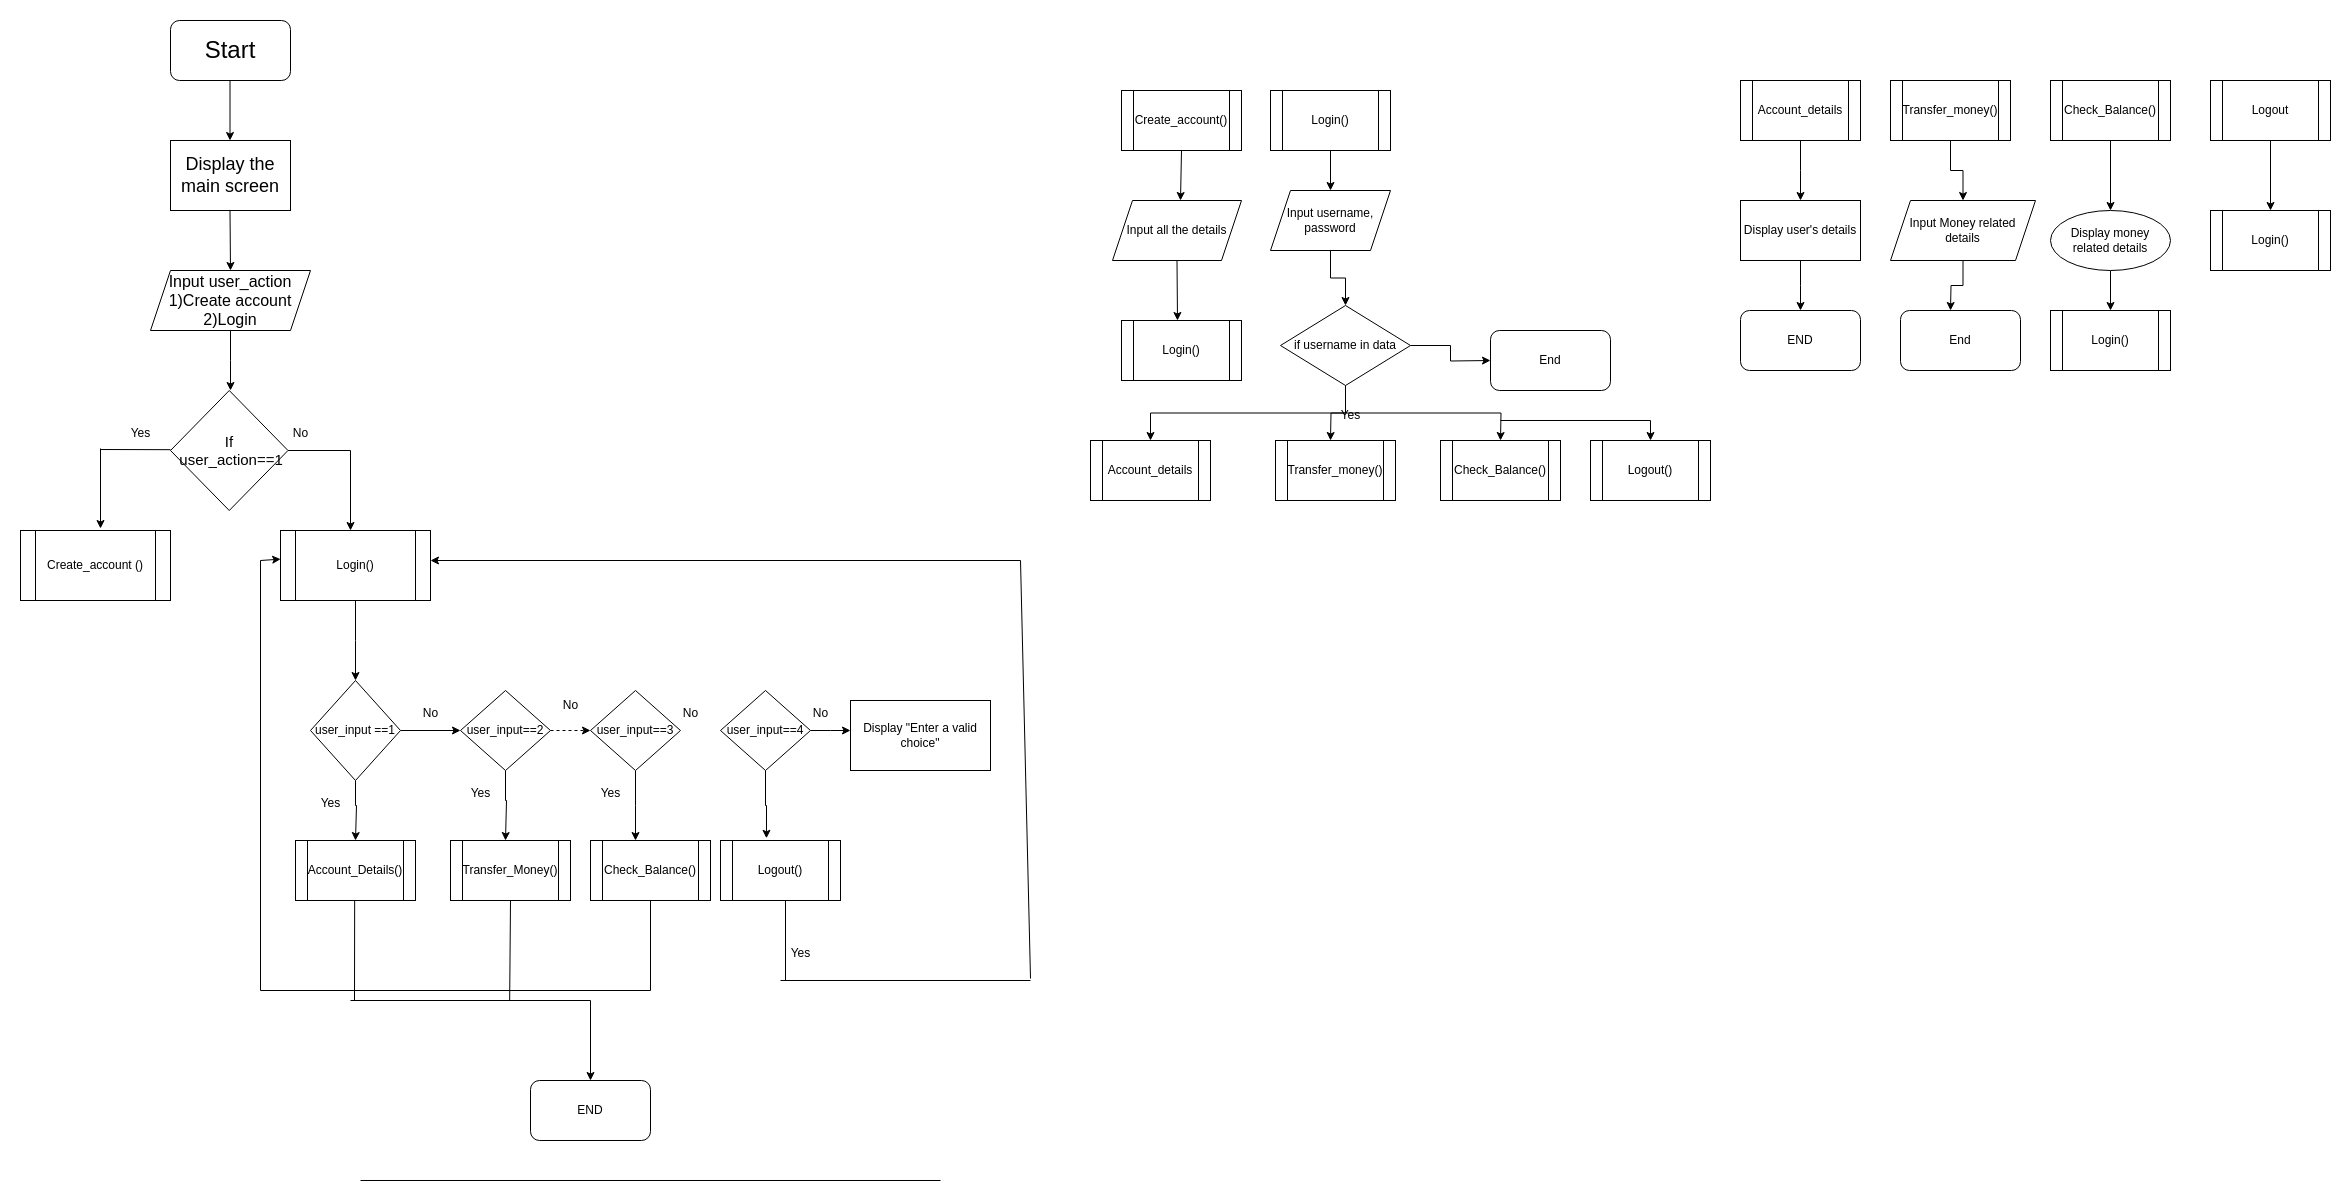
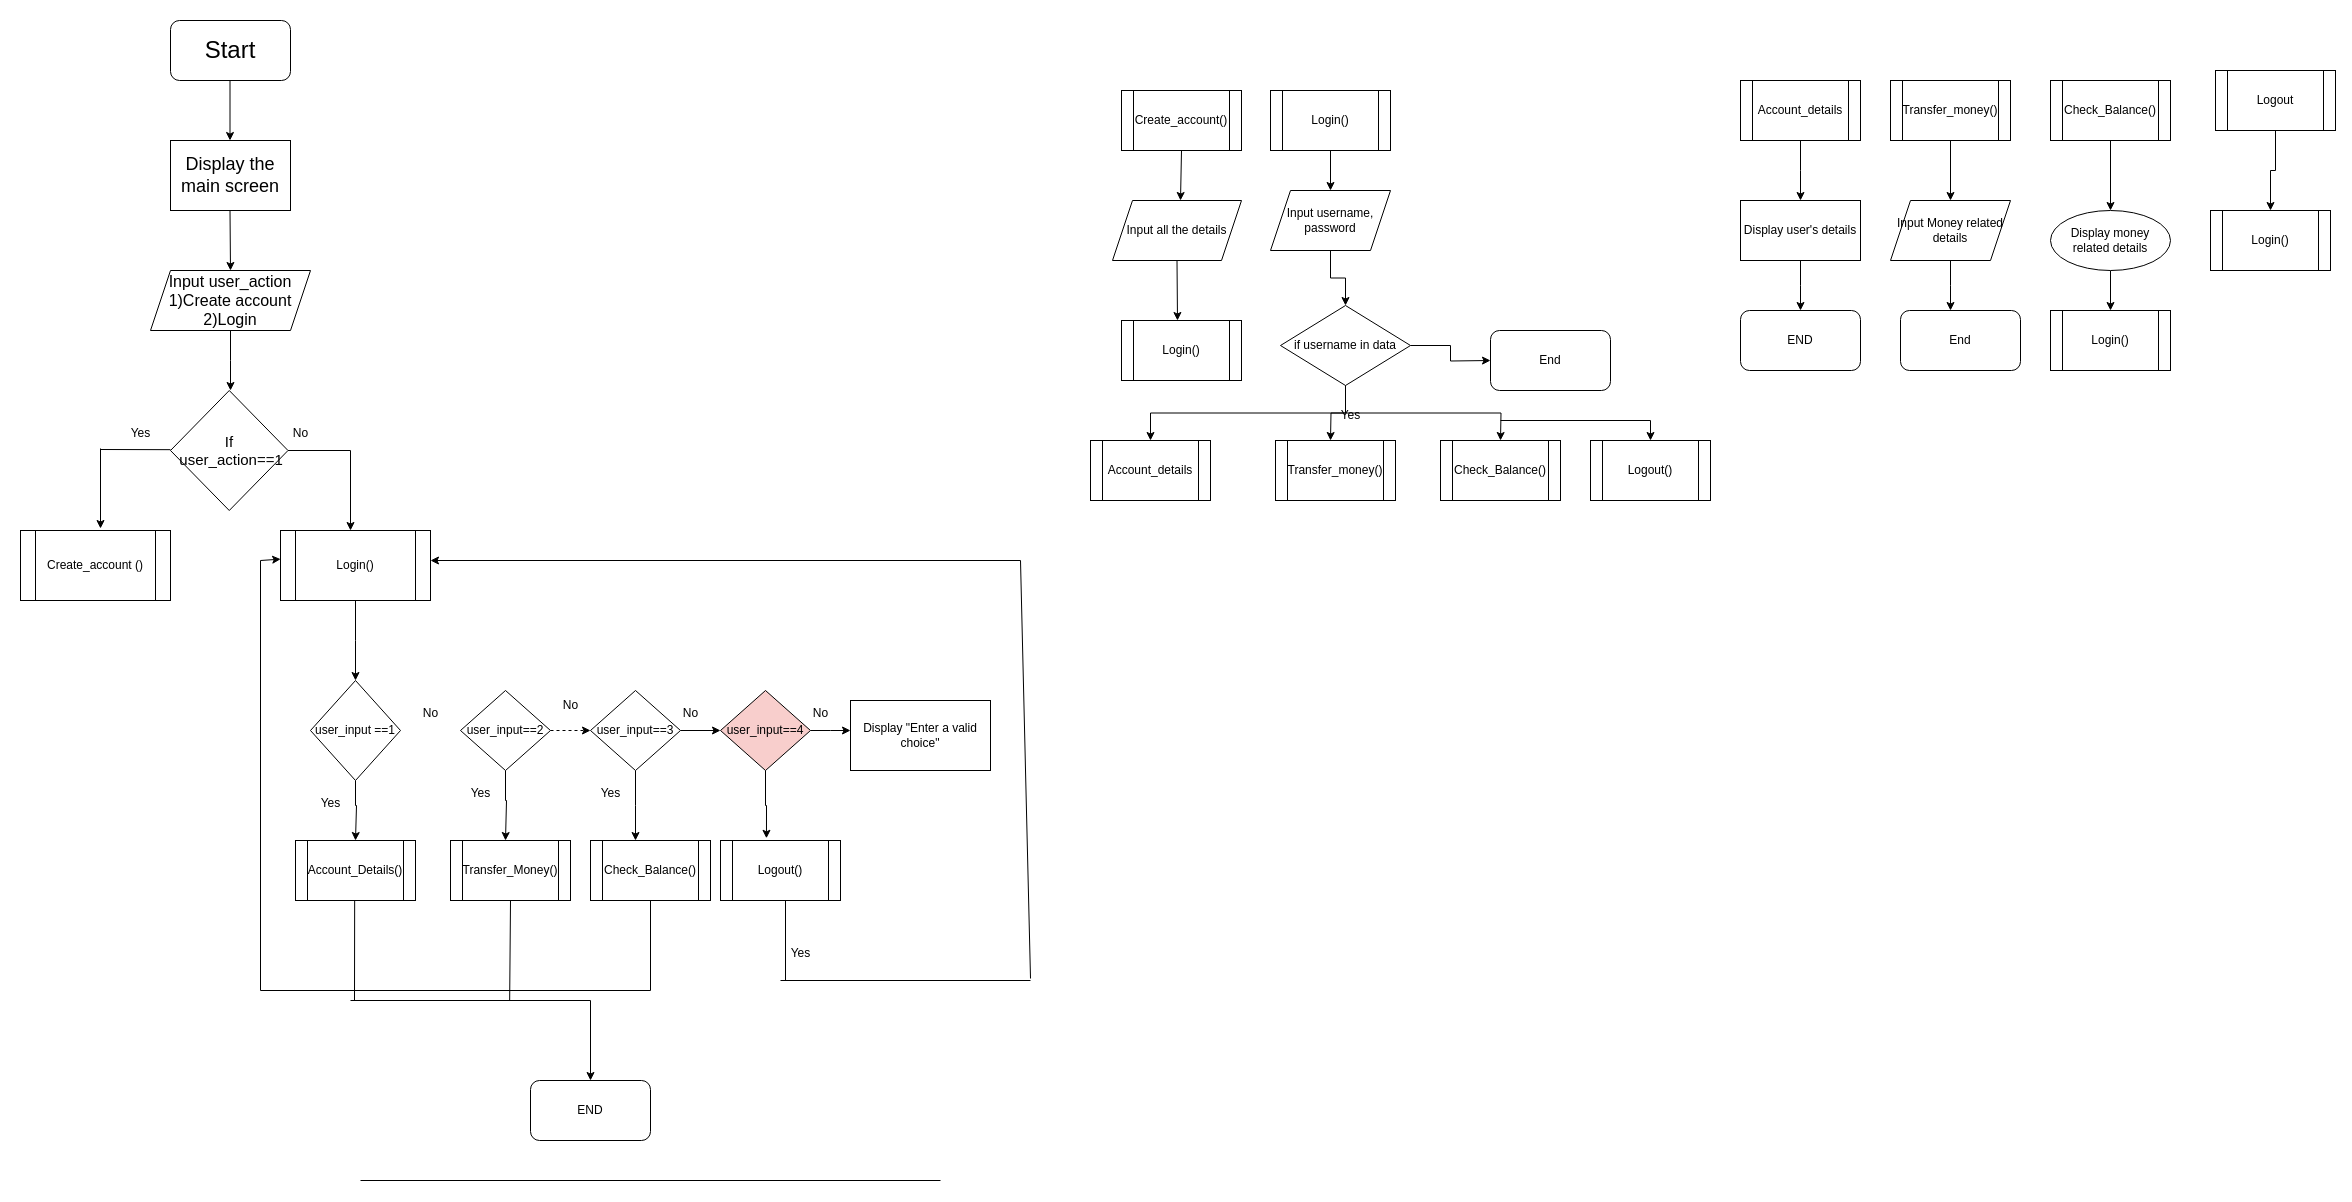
(2271, 111) -> (2276, 101)
(1963, 231) -> (1951, 231)
(427, 731) -> none
none -> (697, 731)
(766, 731) -> (766, 731)
